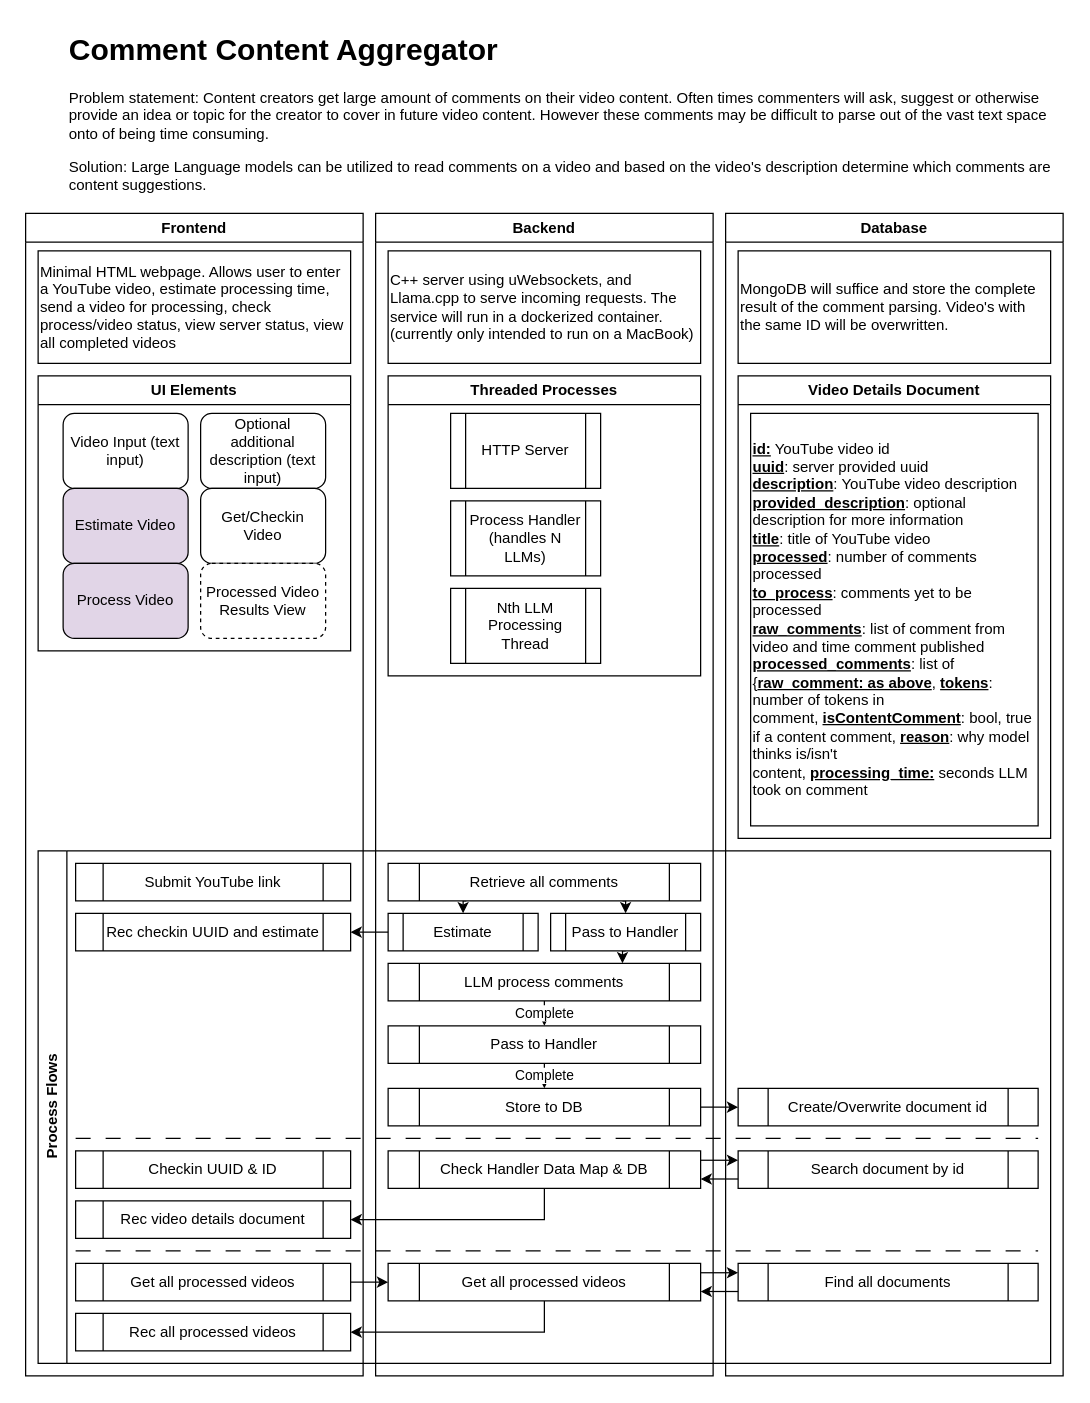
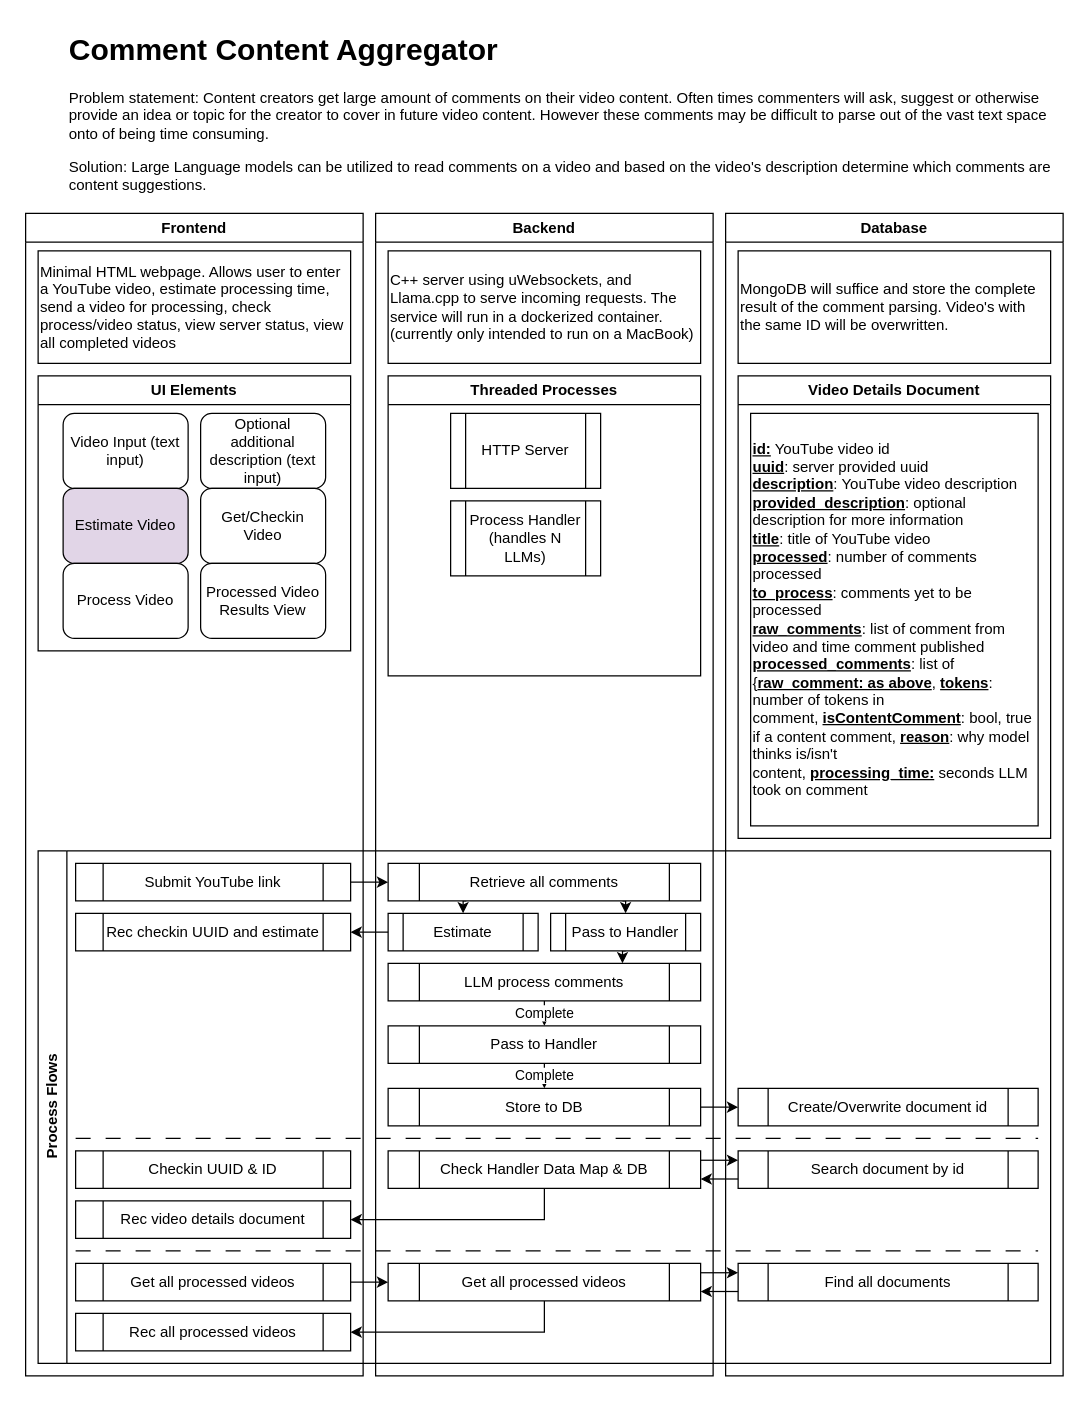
(126, 601) -> (126, 601)
(263, 601) -> (263, 601)
(526, 626) -> none
none -> (365, 882)
